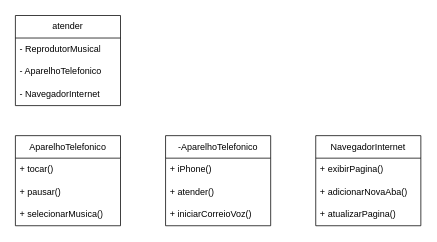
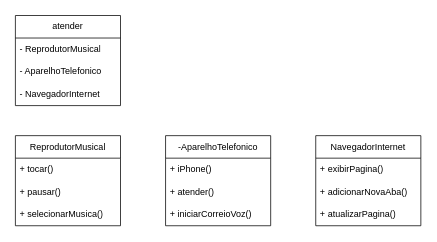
(68, 147) -> (68, 147)
